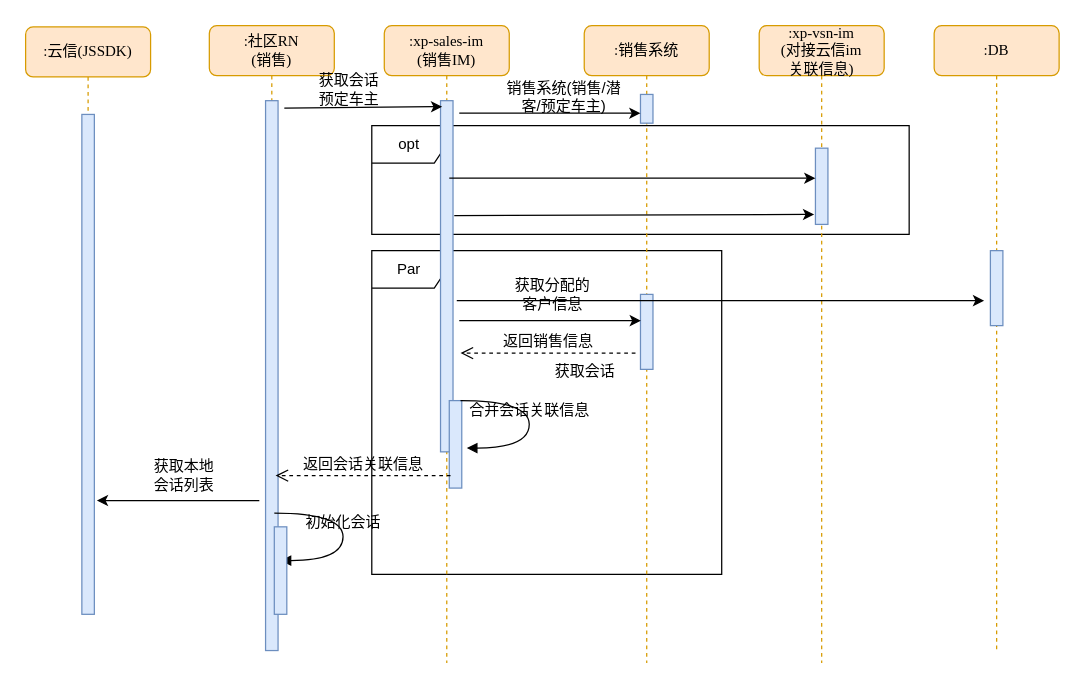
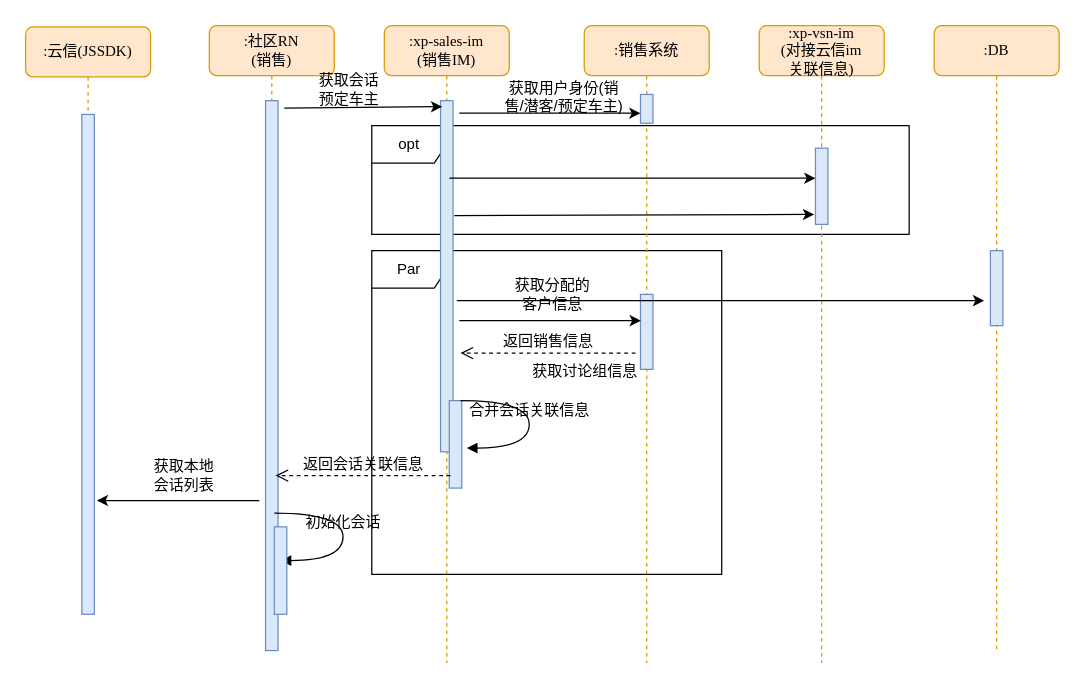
(564, 97) -> (564, 97)
(586, 372) -> (586, 372)
